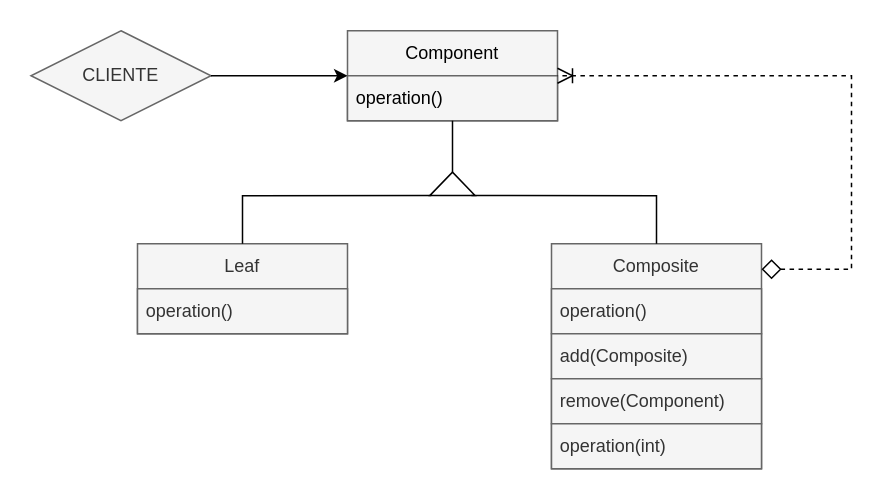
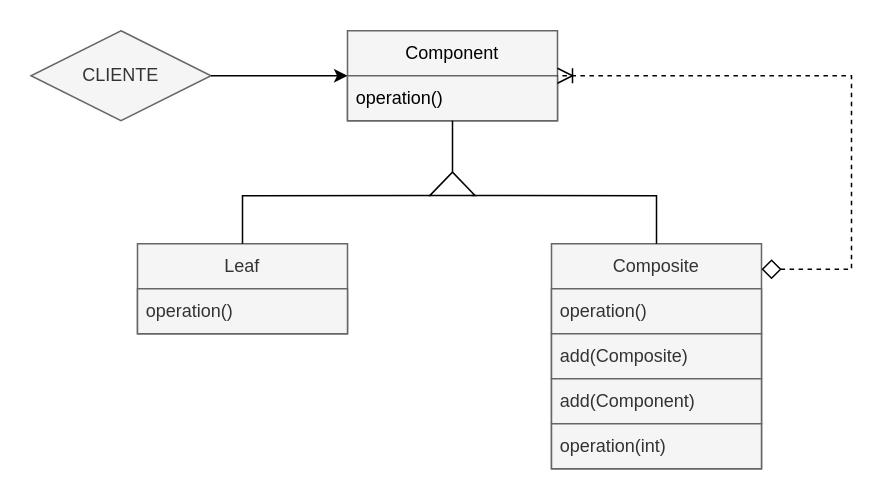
(646, 401) -> (631, 401)
